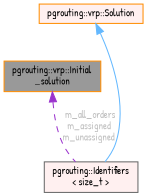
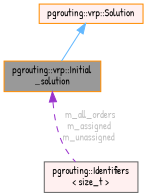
(119, 98) -> (71, 47)
